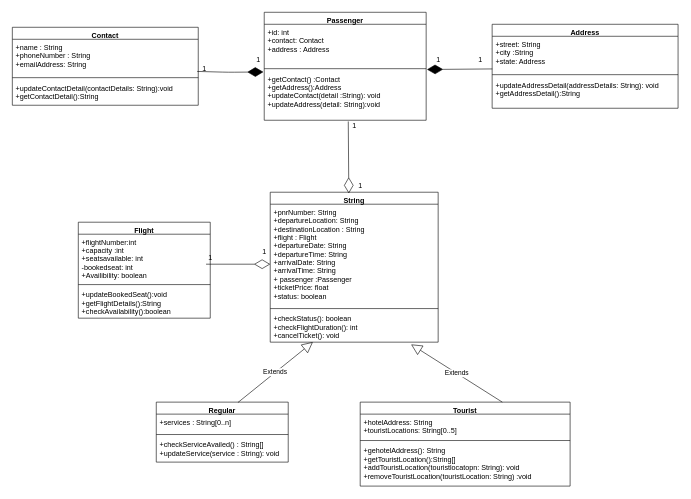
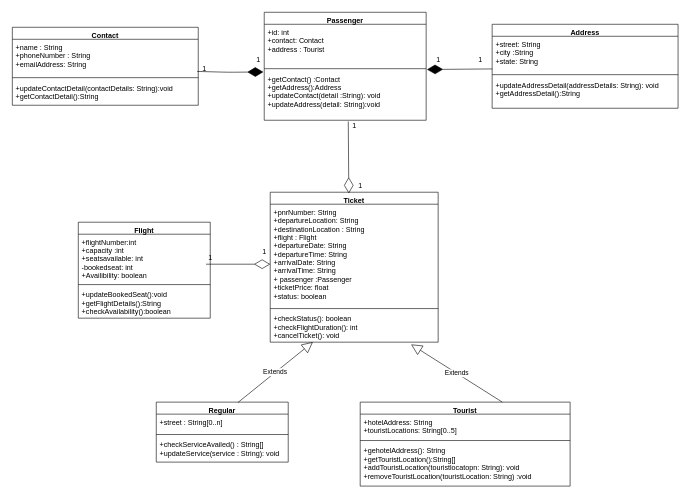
(280, 32) -> (280, 32)
(523, 44) -> (523, 44)
(354, 200) -> (354, 200)
(201, 422) -> (198, 422)
